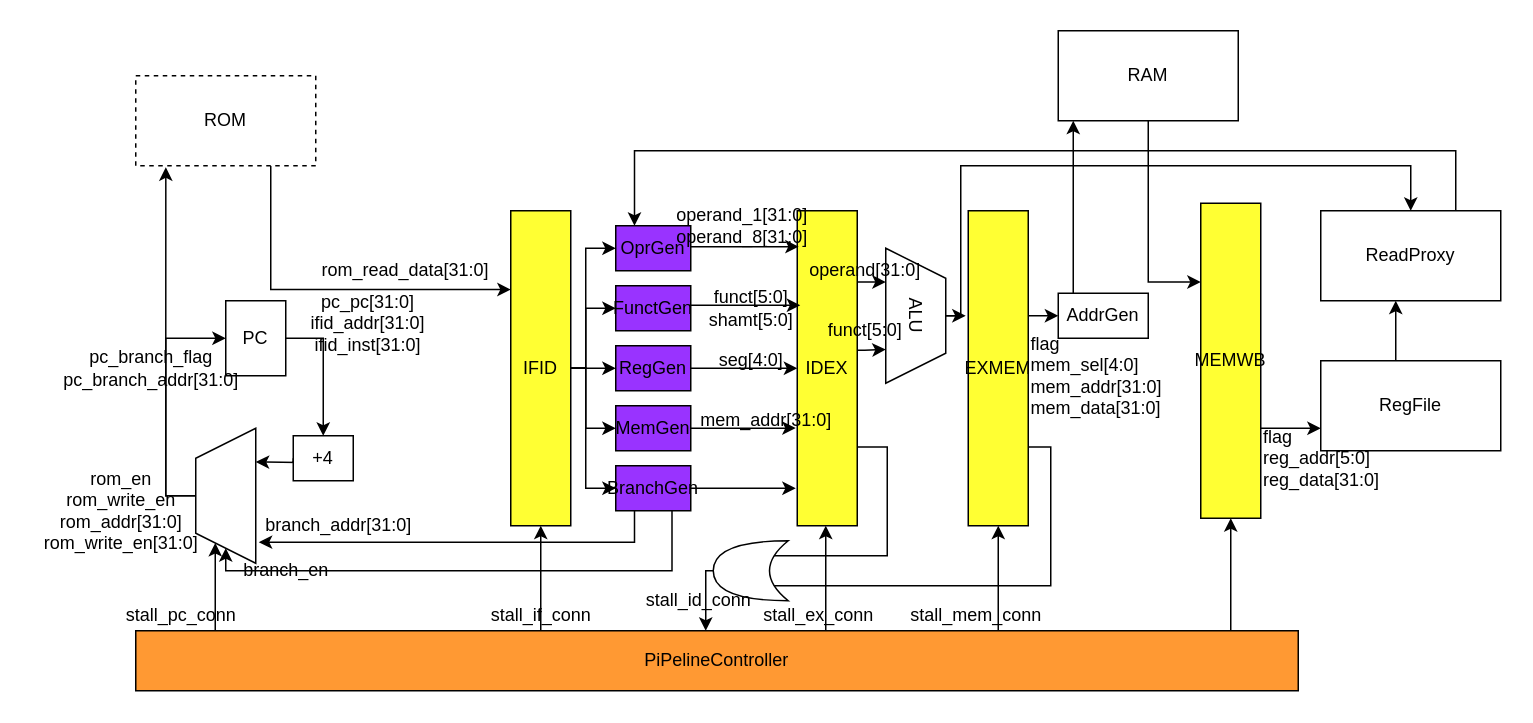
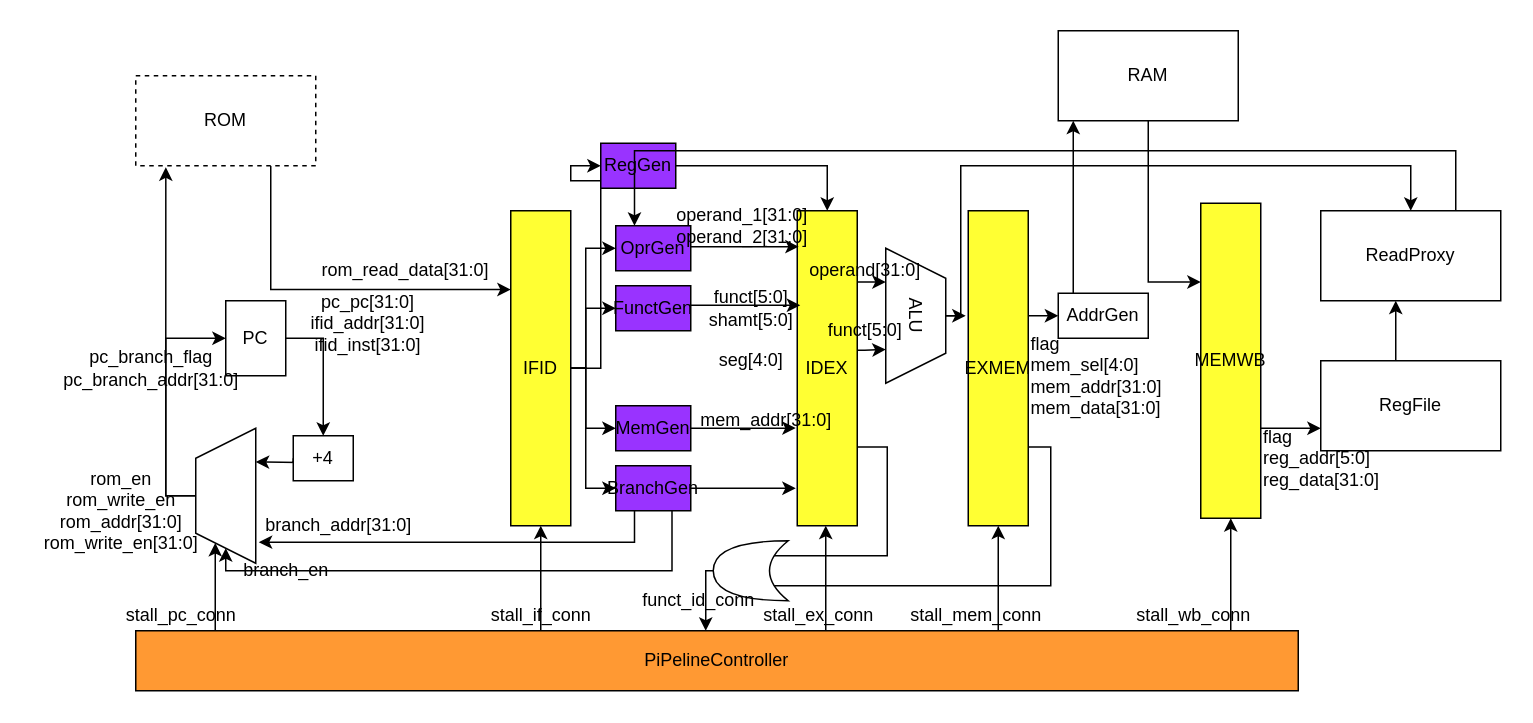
(743, 226) -> (743, 226)
(653, 368) -> (638, 166)
(699, 601) -> (699, 601)
none -> (1193, 616)
